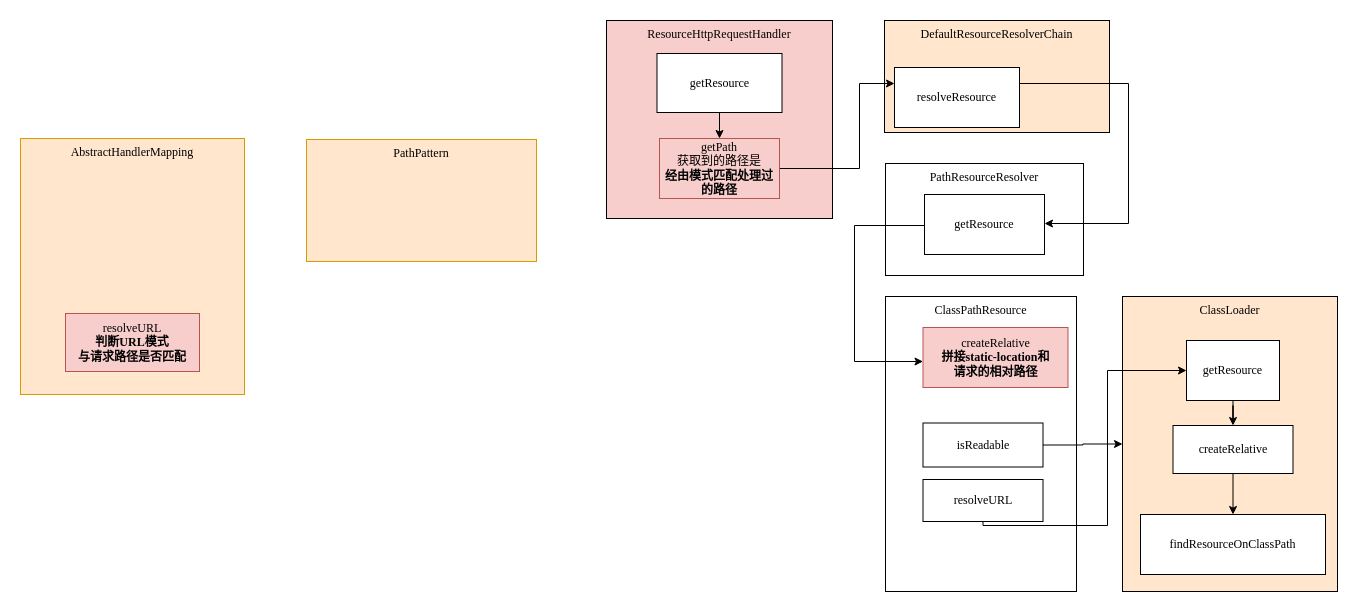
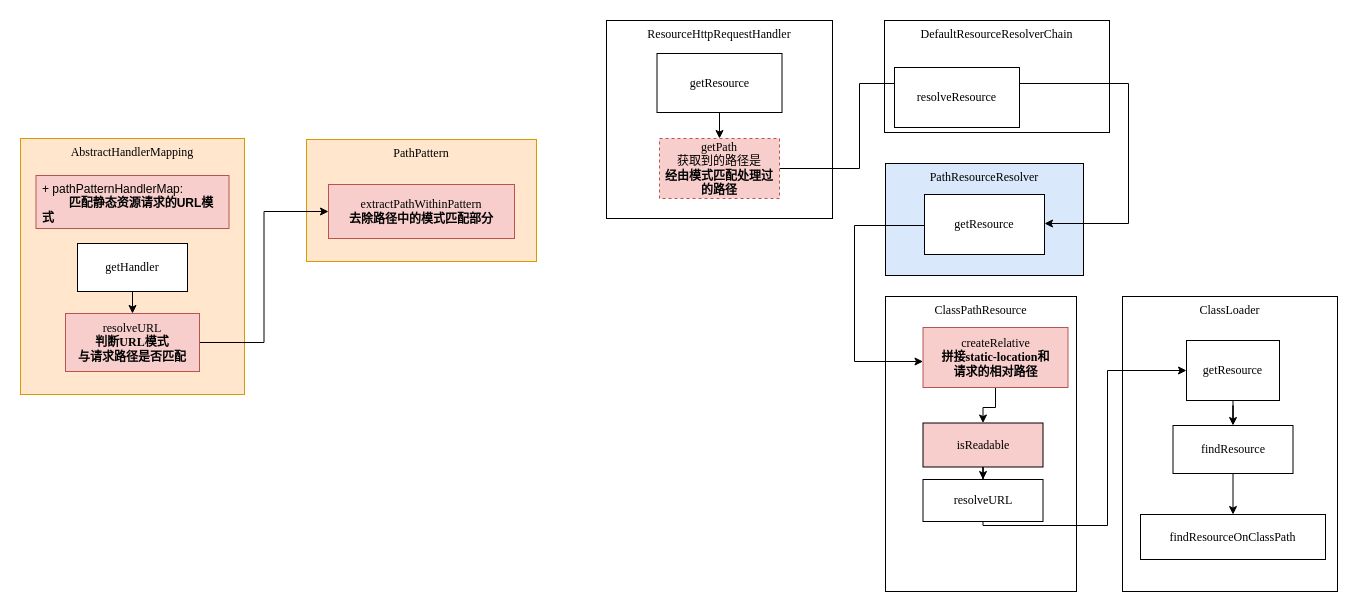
(997, 35) -> (997, 35)
(886, 84) -> (889, 84)
(720, 120) -> (720, 120)
(720, 169) -> (720, 169)
(985, 178) -> (985, 178)
none -> (133, 202)
none -> (422, 212)
none -> (133, 268)
none -> (264, 281)
none -> (133, 307)
(1230, 311) -> (1230, 311)
none -> (996, 408)
(983, 445) -> (983, 445)
(1080, 445) -> (983, 473)
(1234, 450) -> (1234, 450)
(1233, 545) -> (1233, 537)
